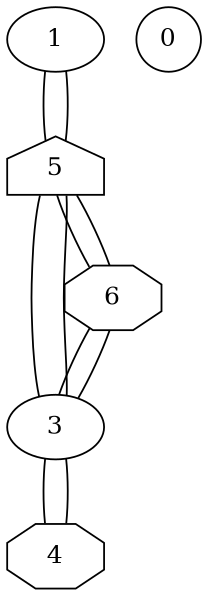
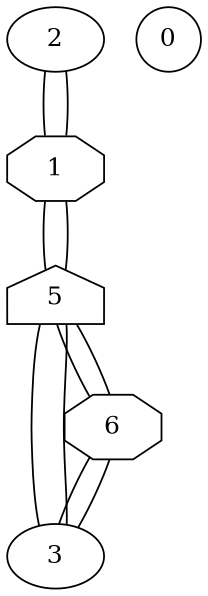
none -> (56, 39)
(56, 39) -> (56, 169)
(56, 556) -> none
